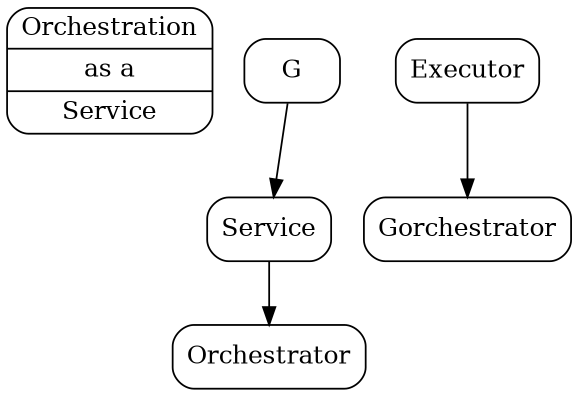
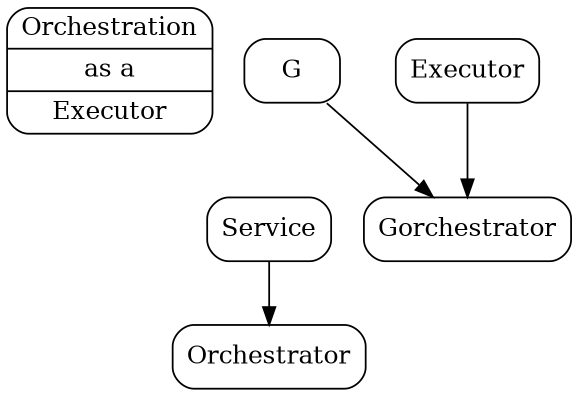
(110, 112) -> (110, 112)
(282, 141) -> (373, 144)
